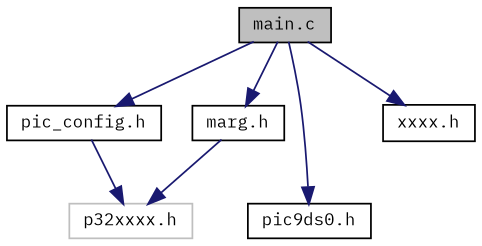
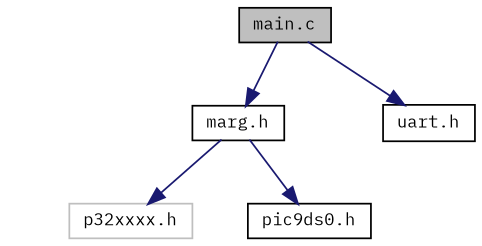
(302, 114) -> (268, 165)
(84, 123) -> none
(429, 123) -> (429, 123)
